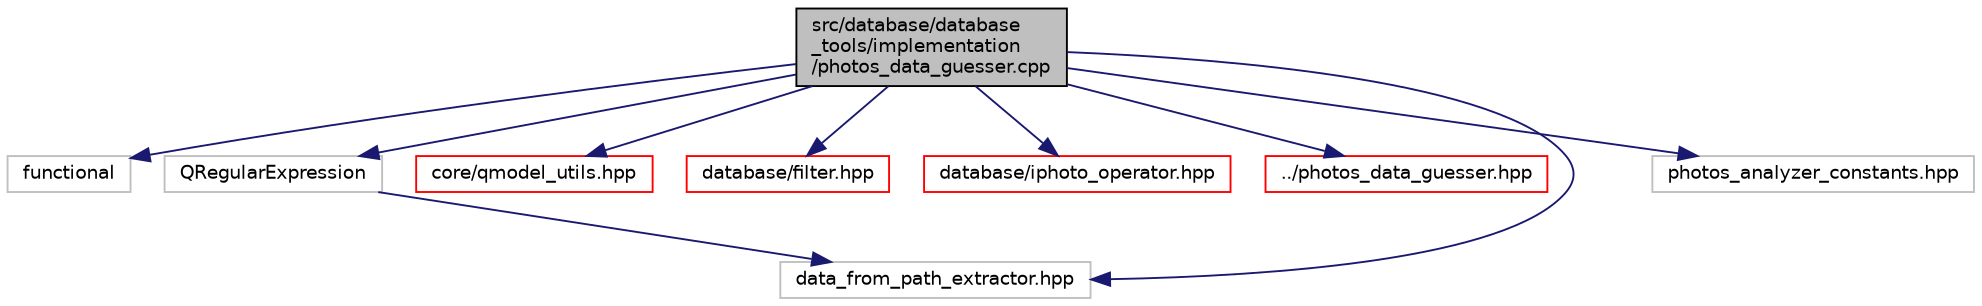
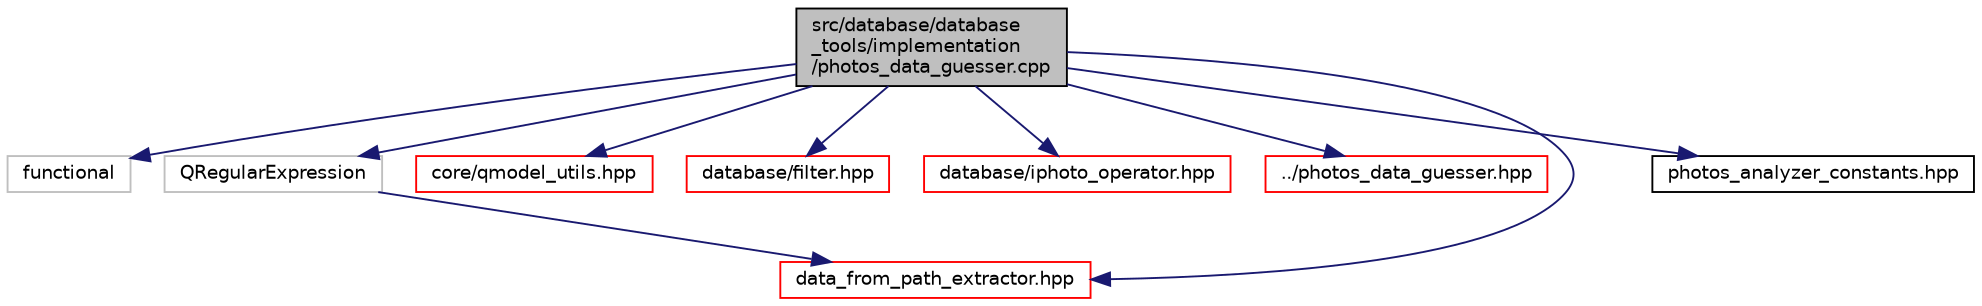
(1813, 174) -> (1813, 174)
(935, 280) -> (935, 280)
